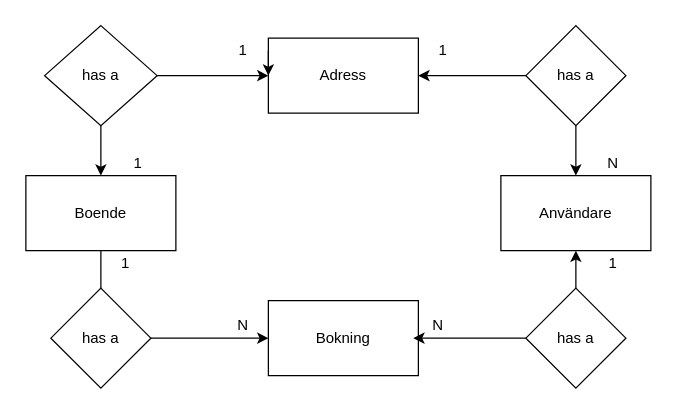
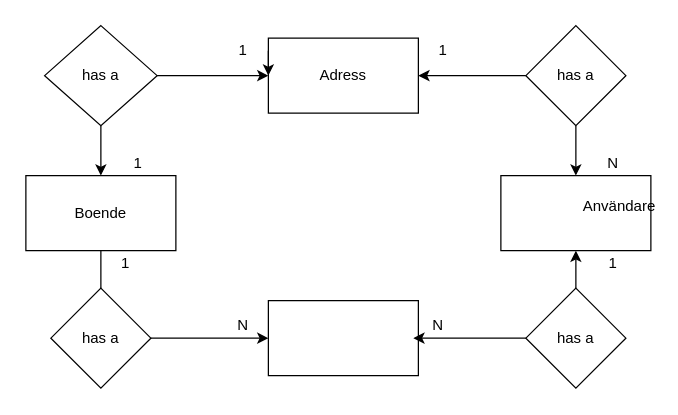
(576, 213) -> (619, 207)
(343, 338) -> none
